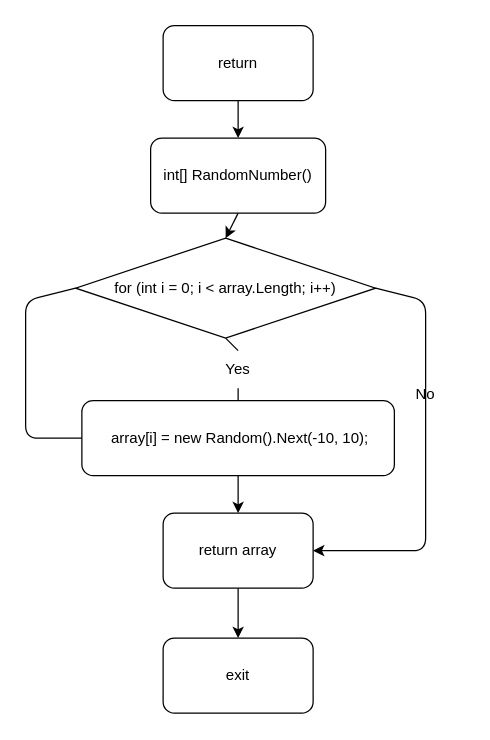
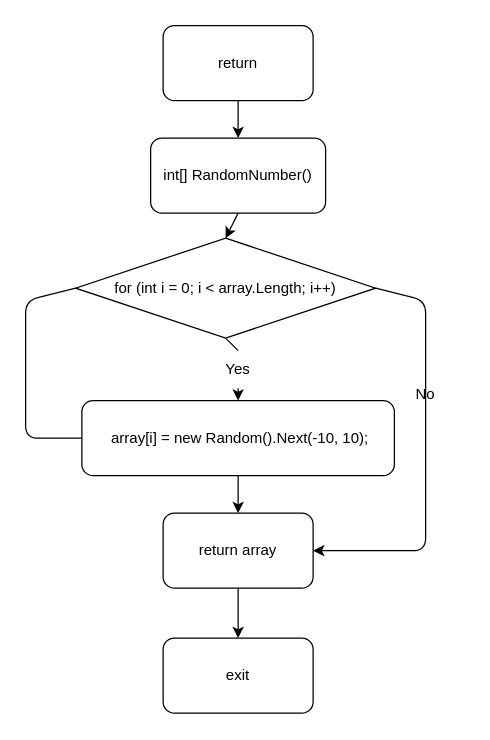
(238, 393) -> (238, 390)
